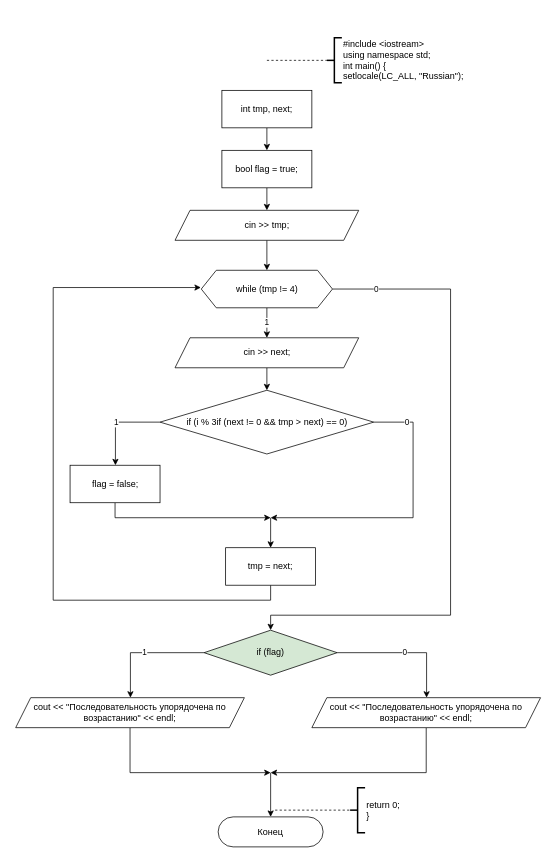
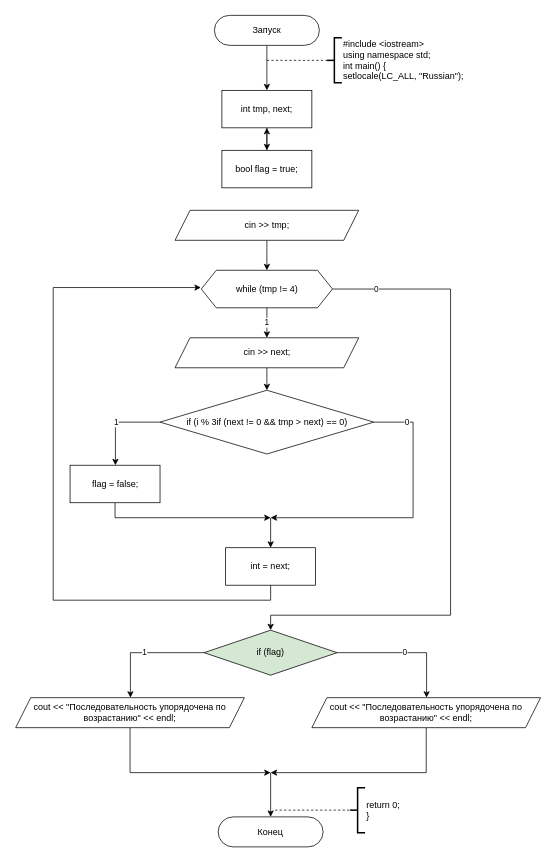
none -> (267, 30)
none -> (267, 84)
(267, 204) -> (267, 148)
(270, 567) -> (270, 567)
